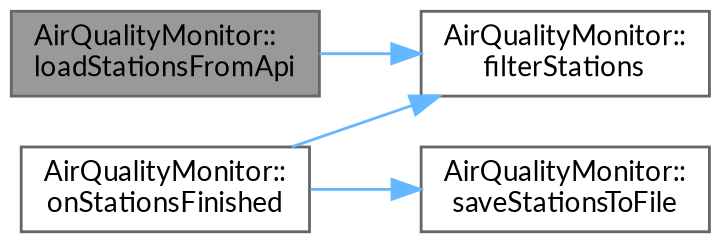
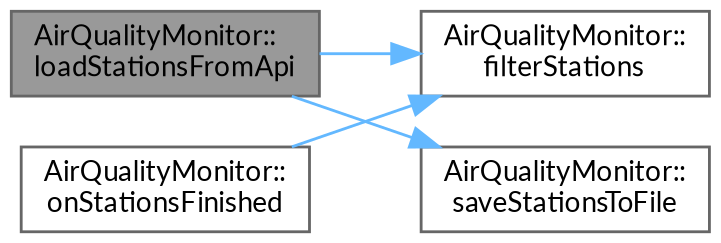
(351, 189) -> (337, 112)
